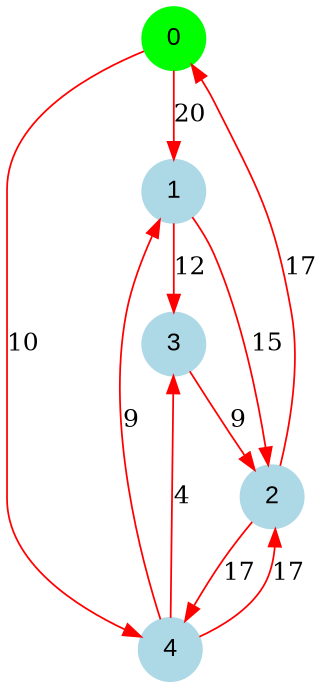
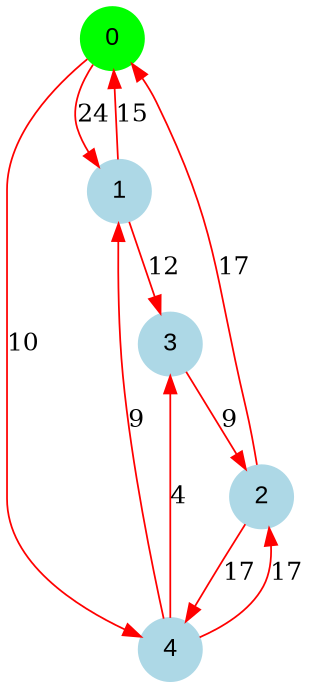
(190, 115) -> (94, 115)
(240, 329) -> (116, 124)
